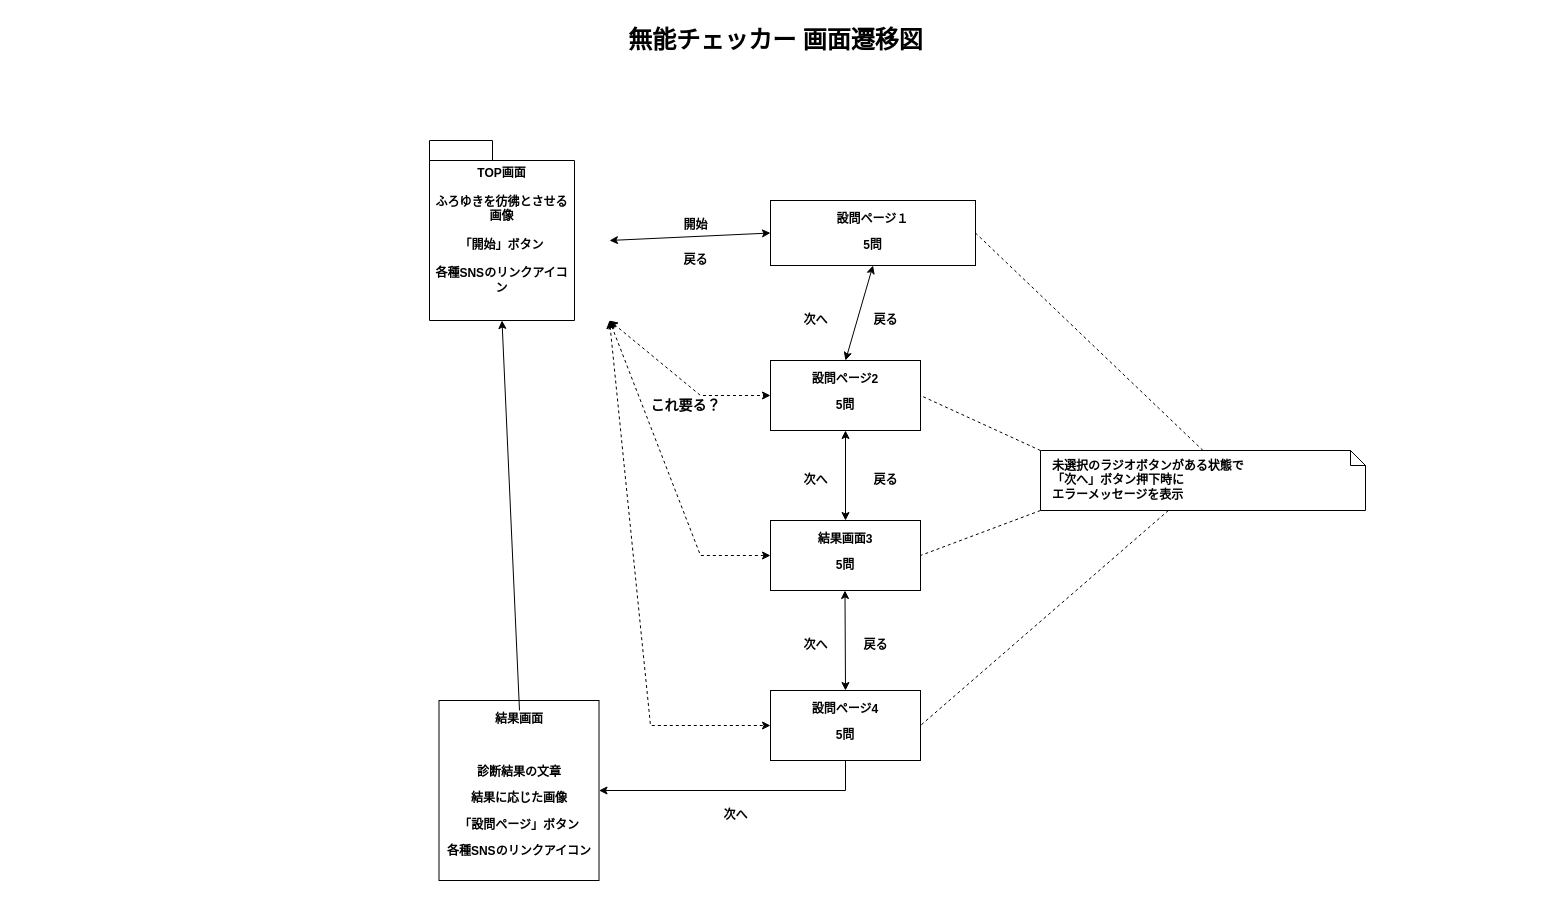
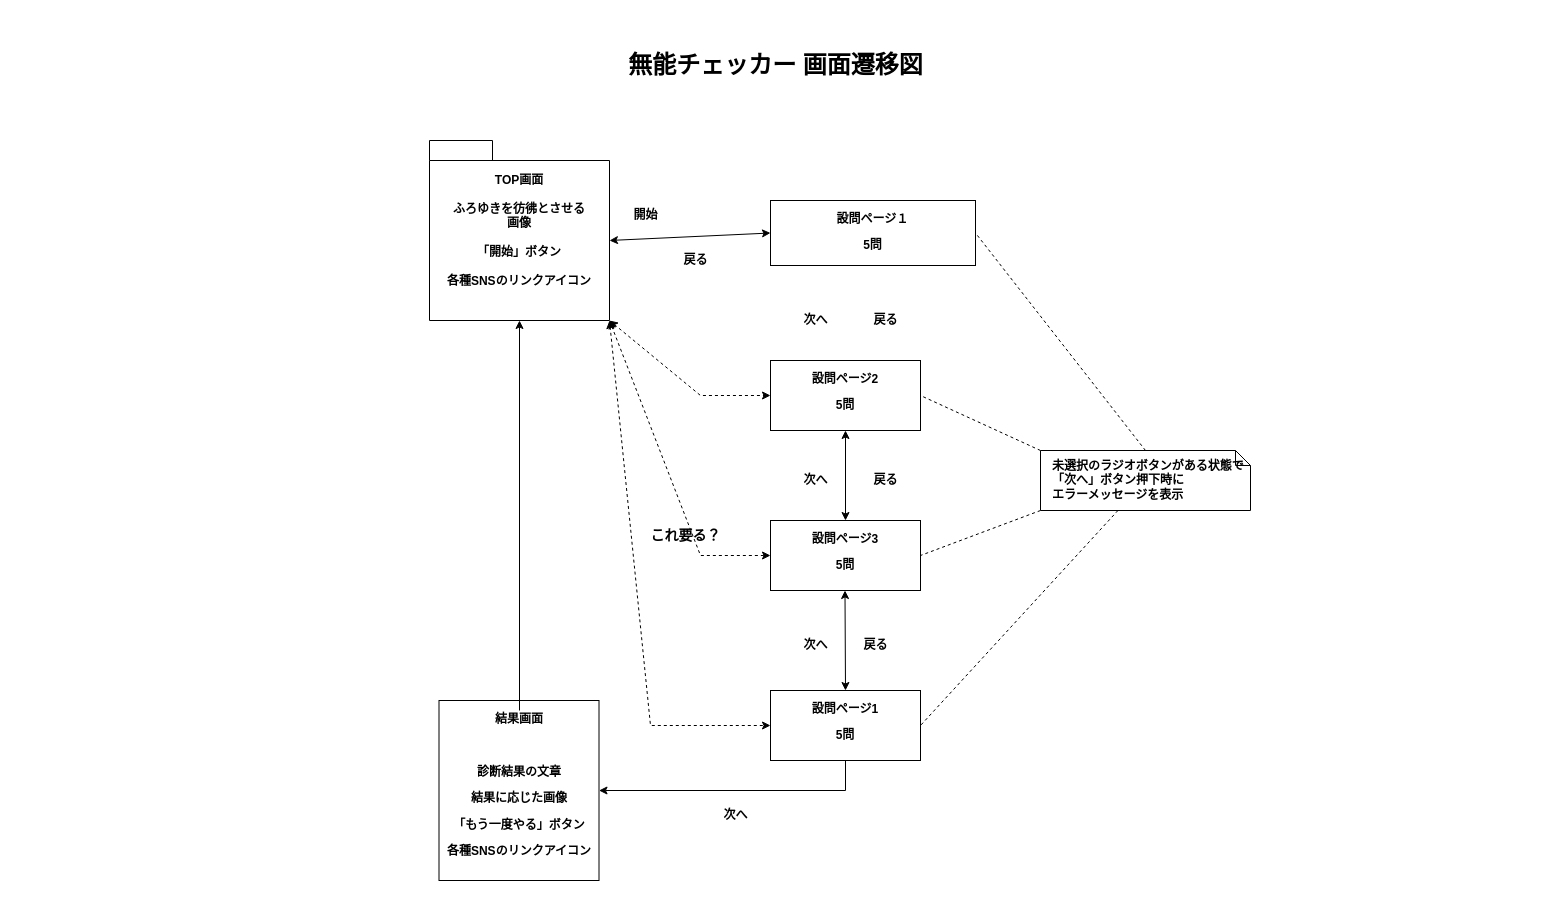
(776, 41) -> (776, 66)
(696, 226) -> (646, 216)
(502, 231) -> (520, 231)
(859, 313) -> none
(686, 406) -> (686, 536)
(1203, 481) -> (1146, 481)
(846, 521) -> (846, 521)
(846, 691) -> (846, 691)
(520, 701) -> (520, 701)
